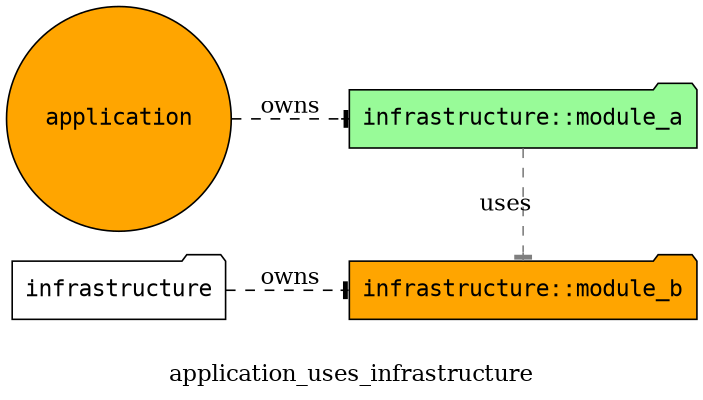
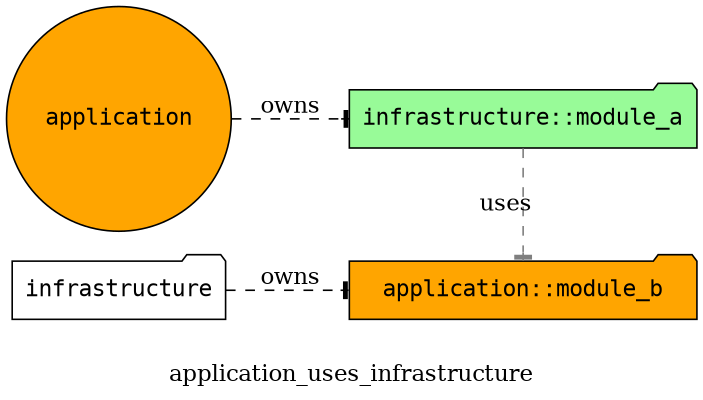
(523, 290) -> (523, 290)
